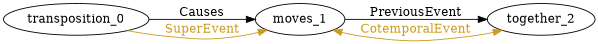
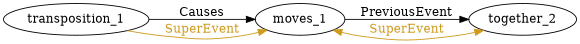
(76, 19) -> (76, 19)
(416, 29) -> (407, 29)
